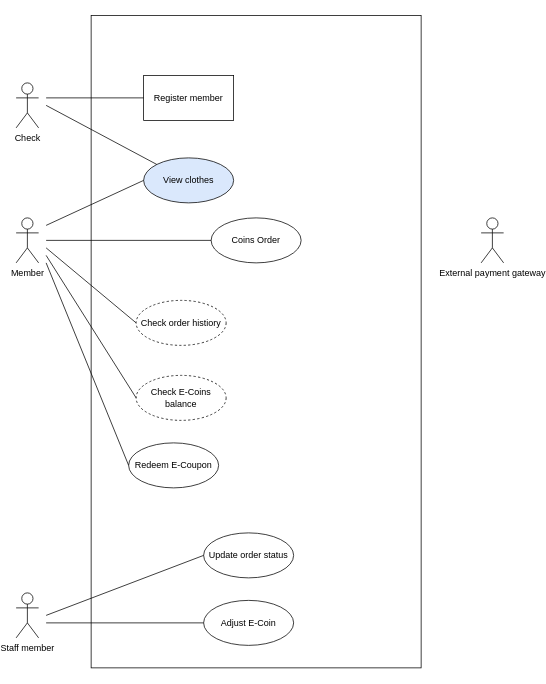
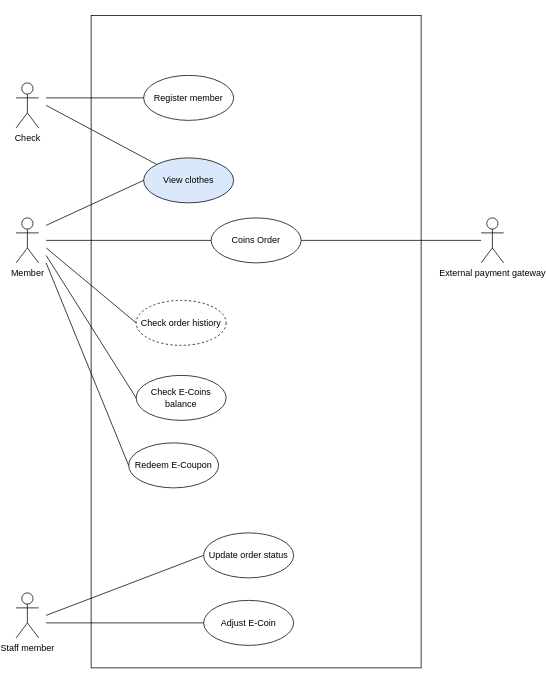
(189, 98) -> (189, 98)
none -> (391, 240)
(181, 398) -> (181, 398)
